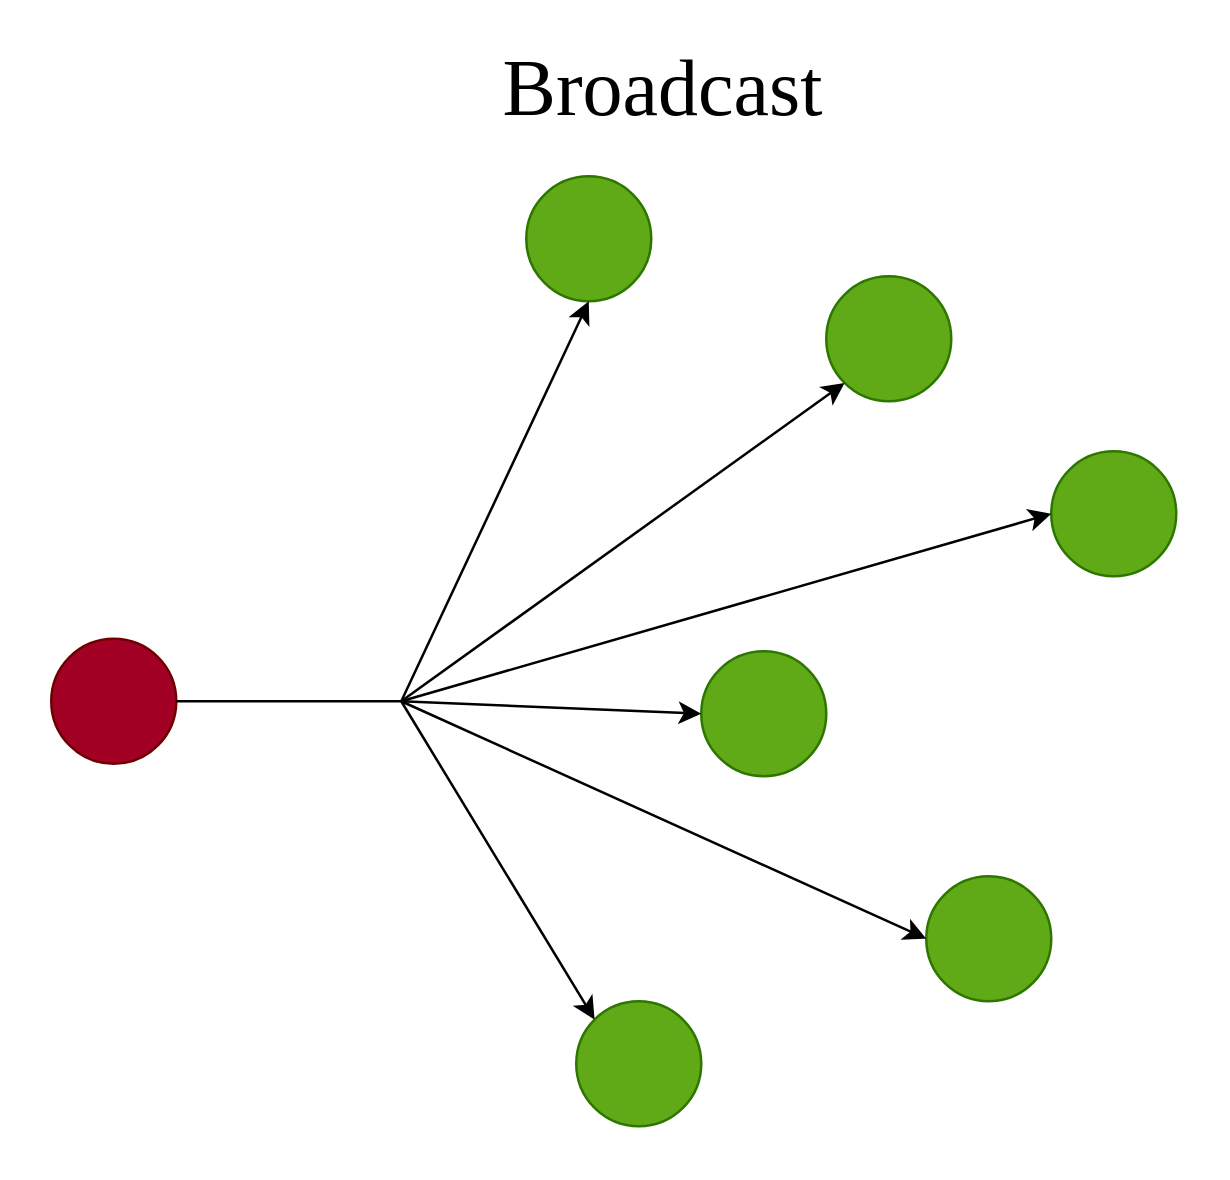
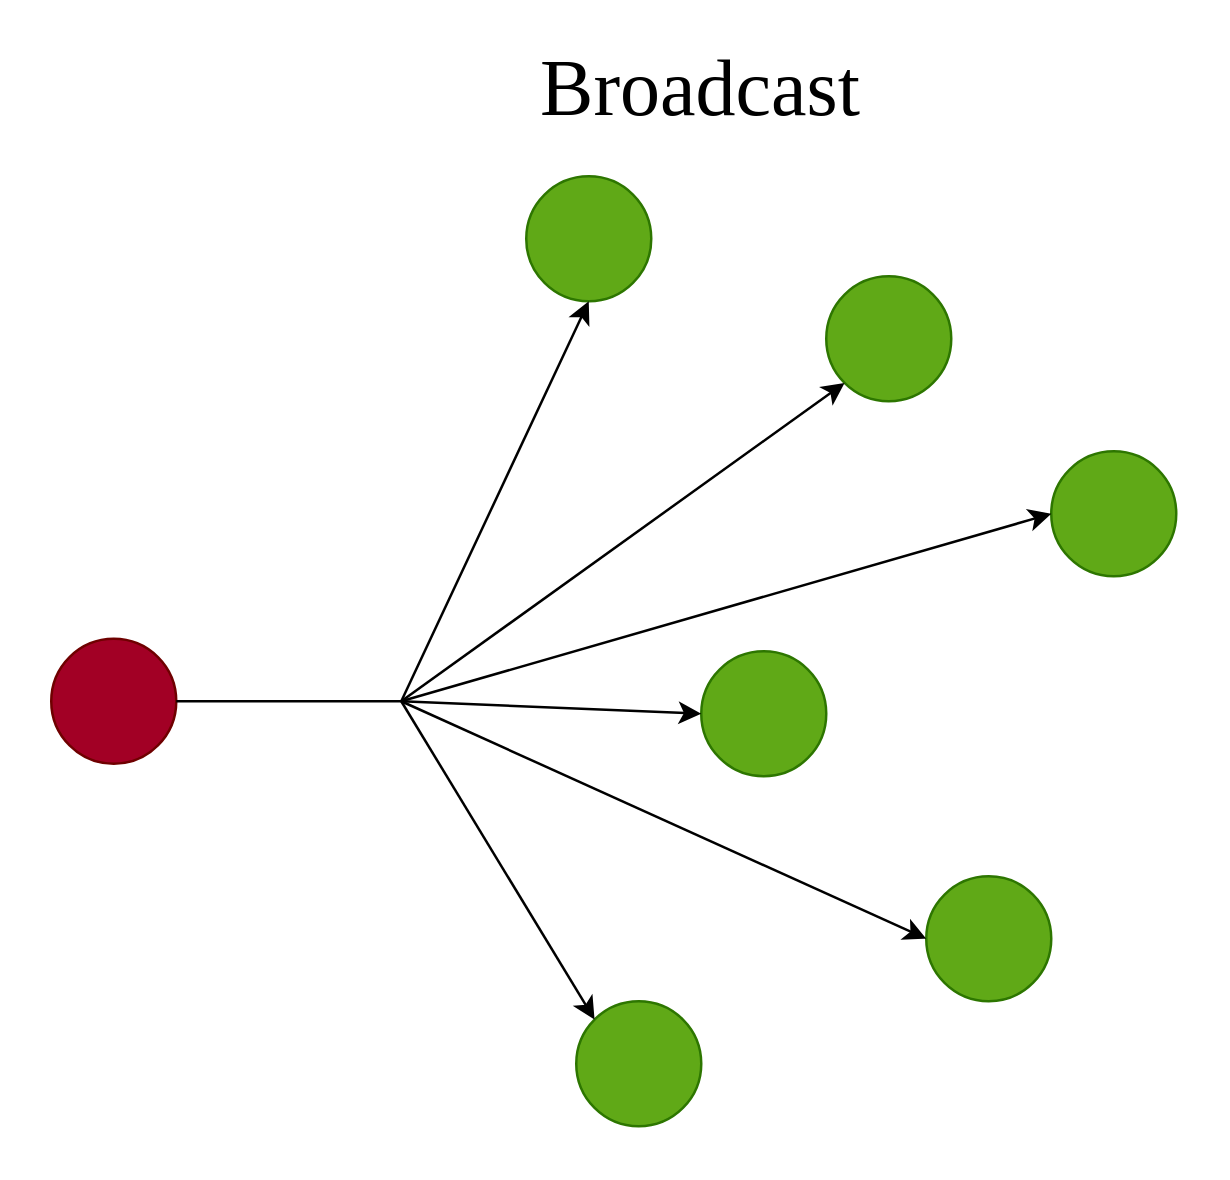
(664, 89) -> (701, 89)
